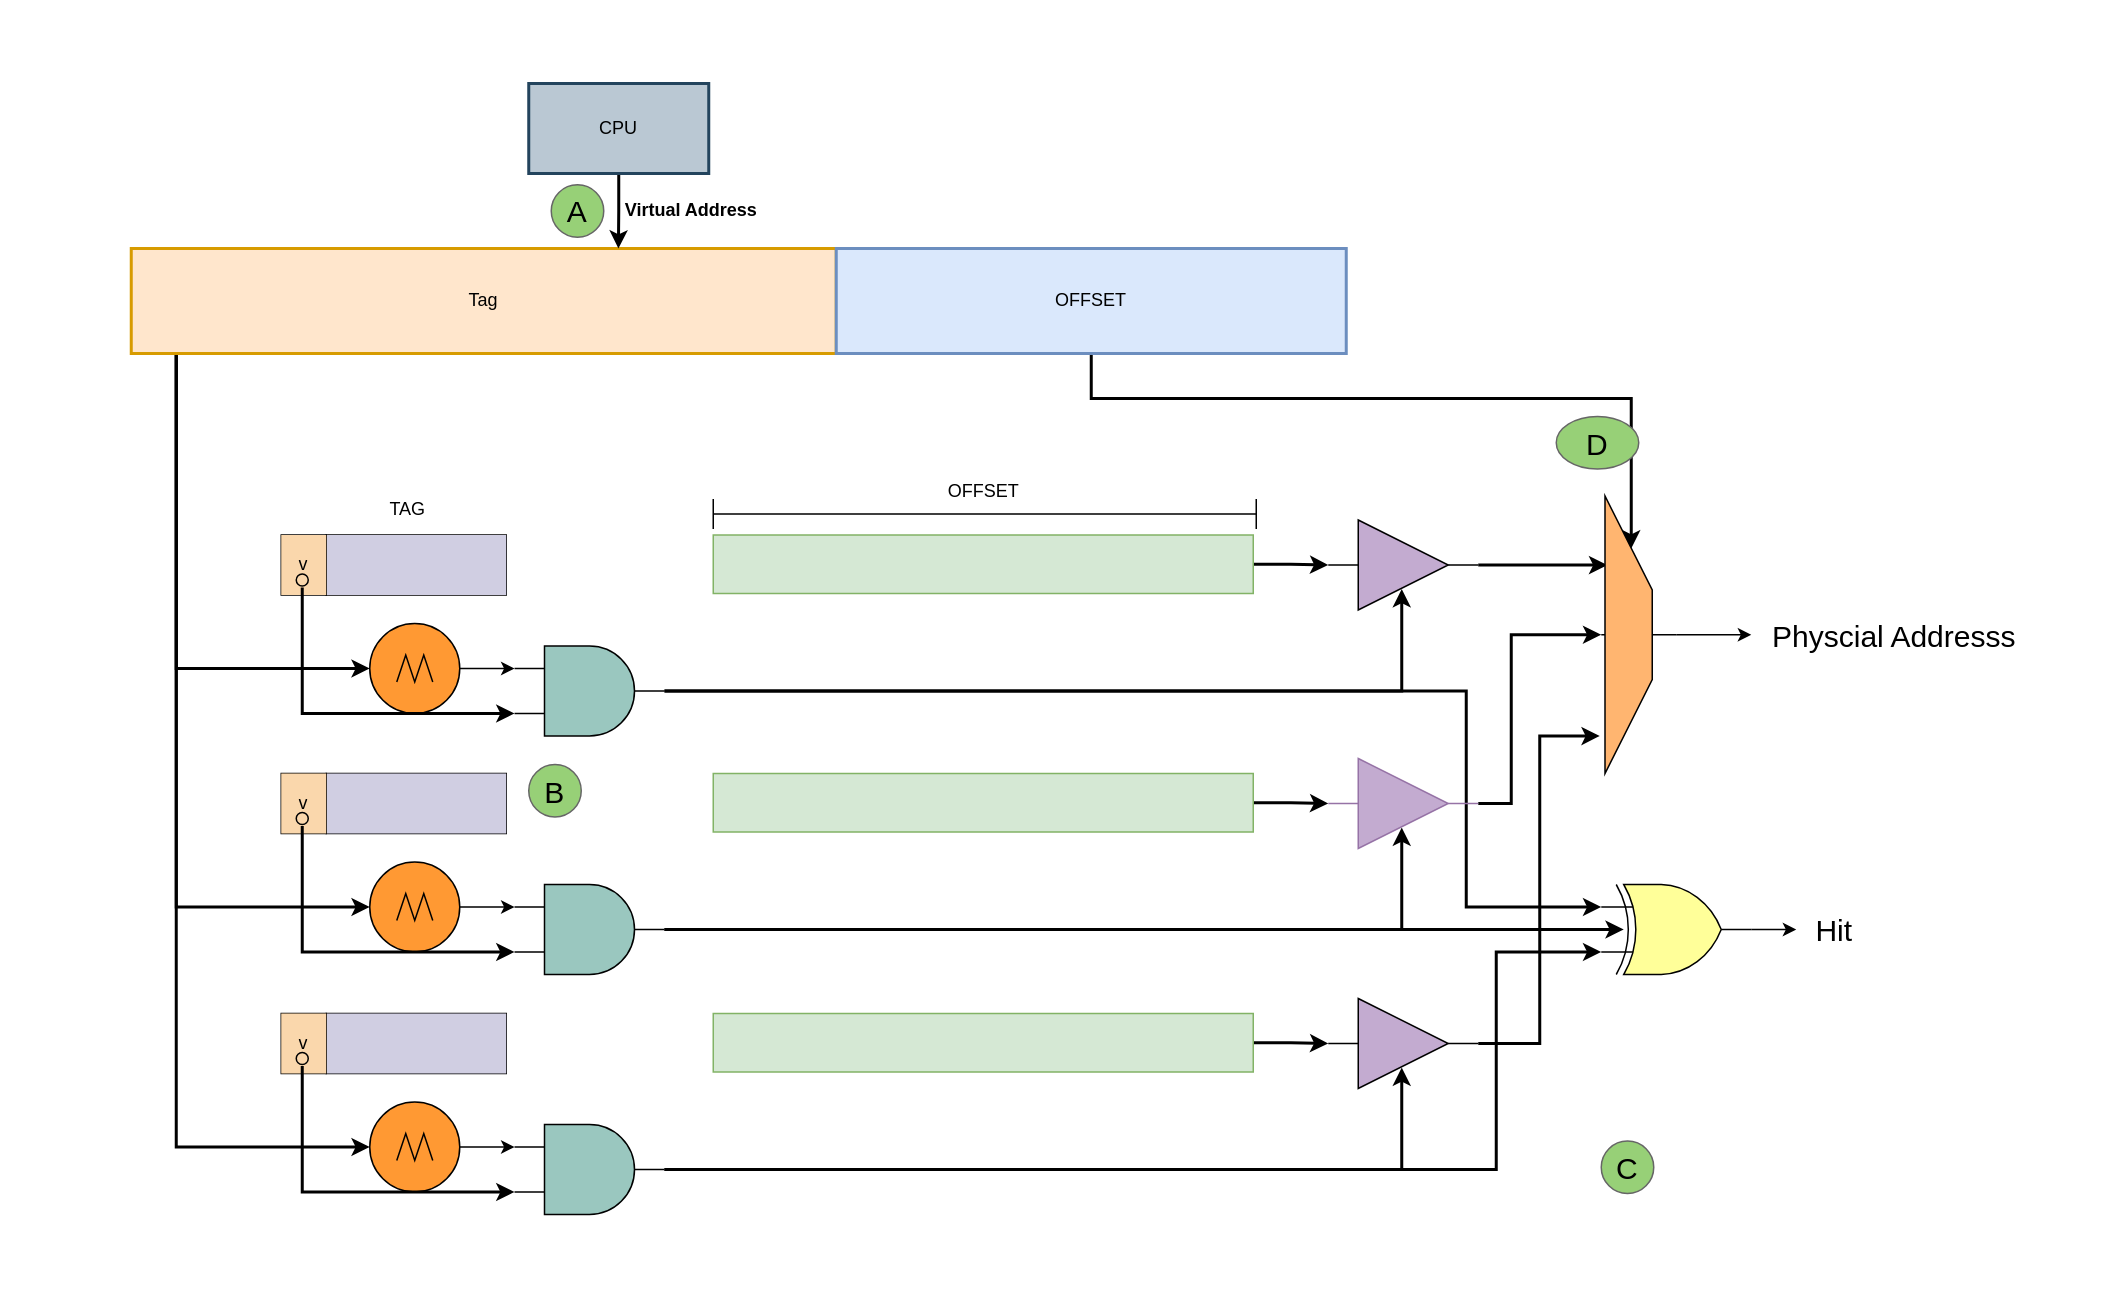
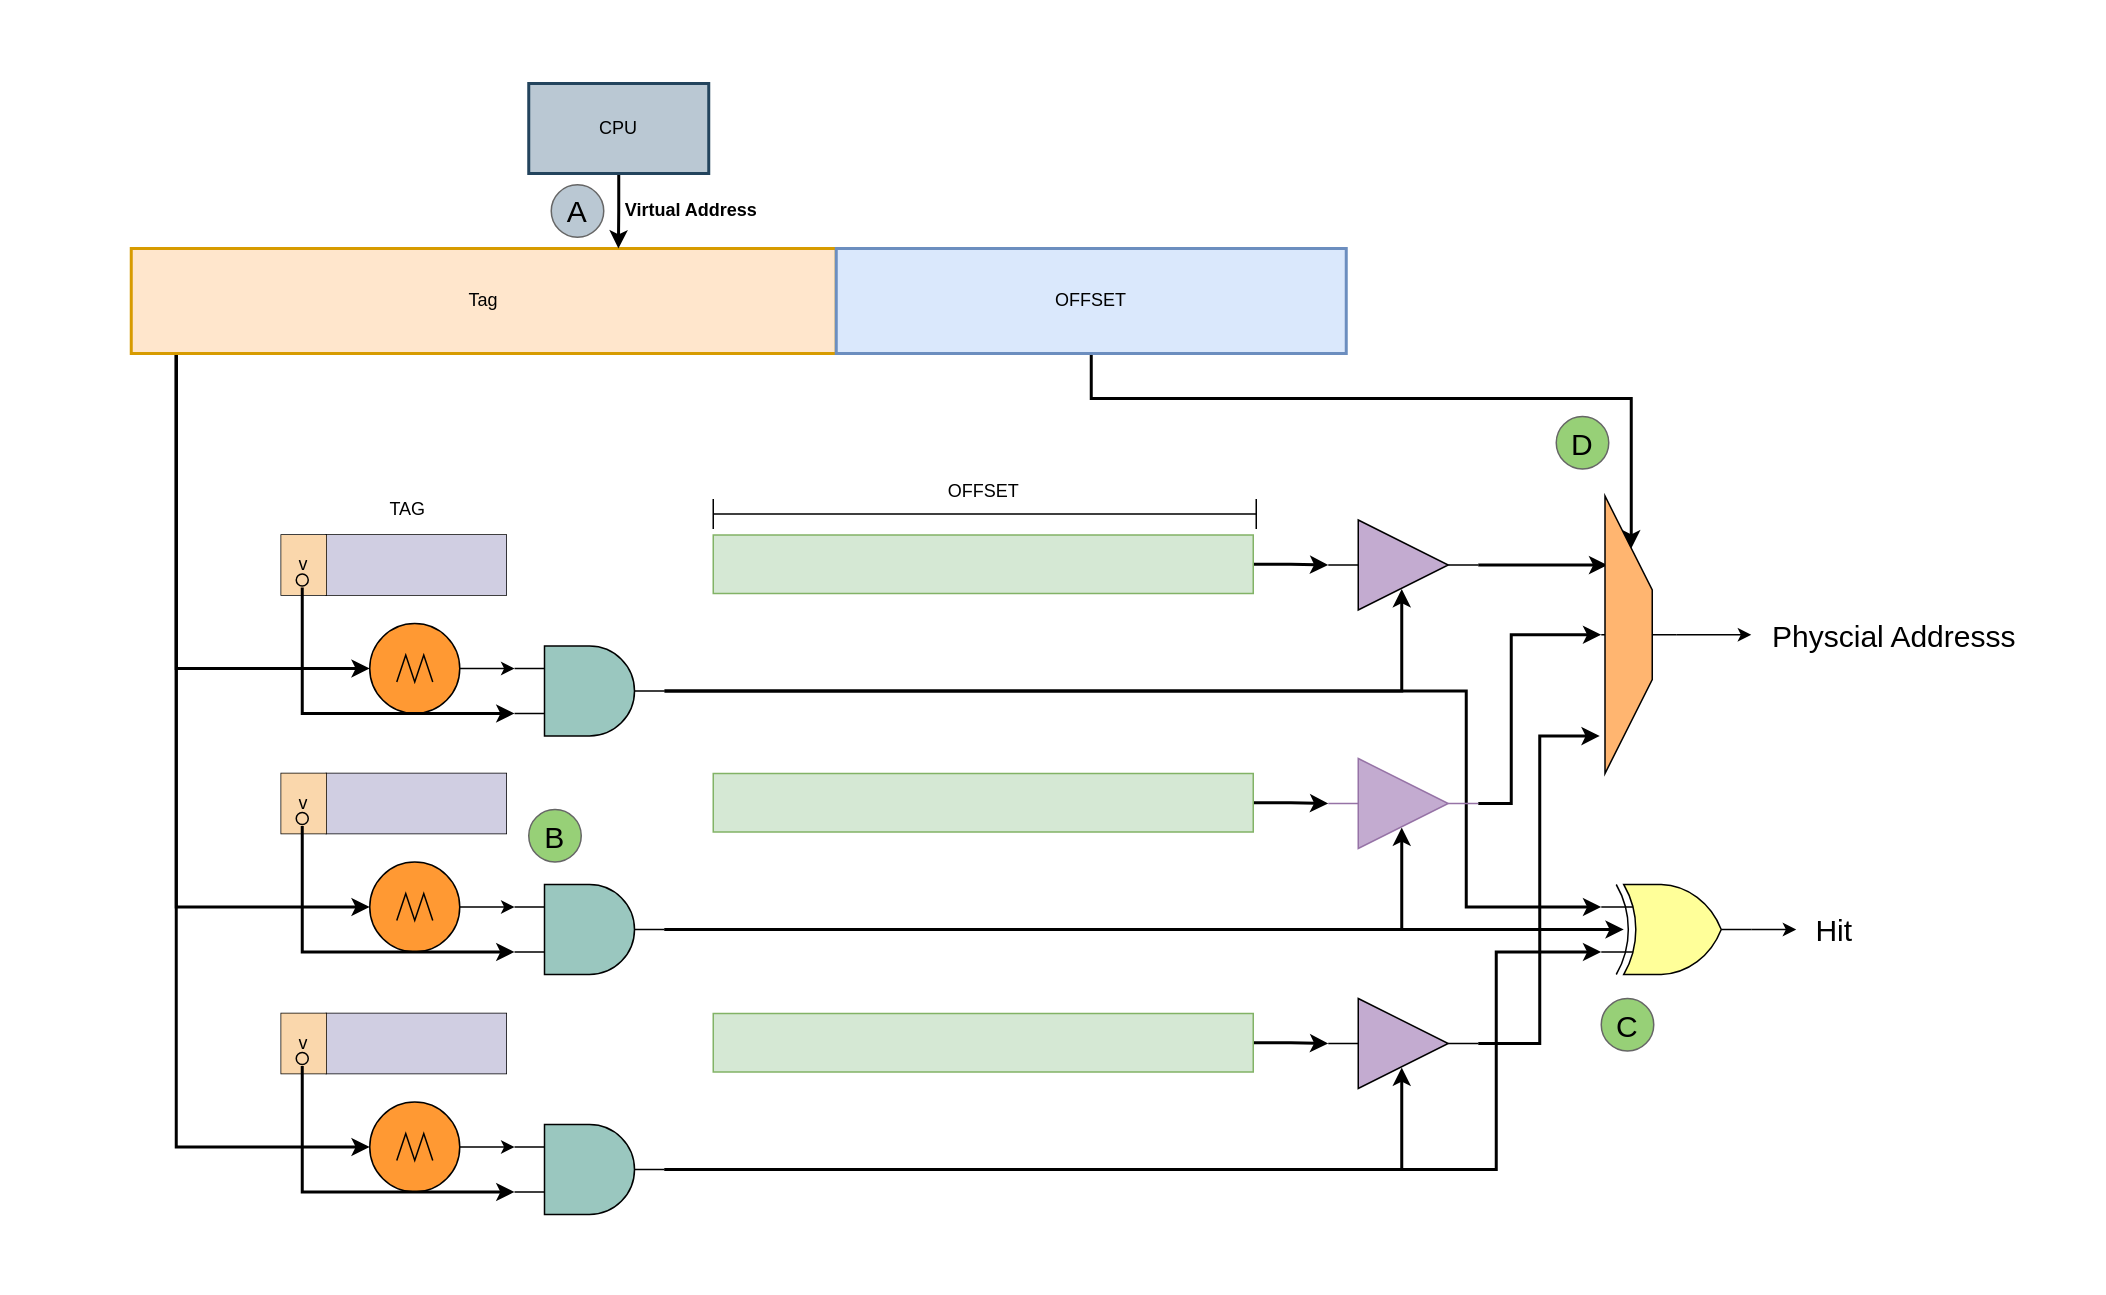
(578, 211) -> (578, 211)
(1598, 443) -> (1583, 443)
(555, 791) -> (555, 836)
(1628, 1167) -> (1628, 1025)
